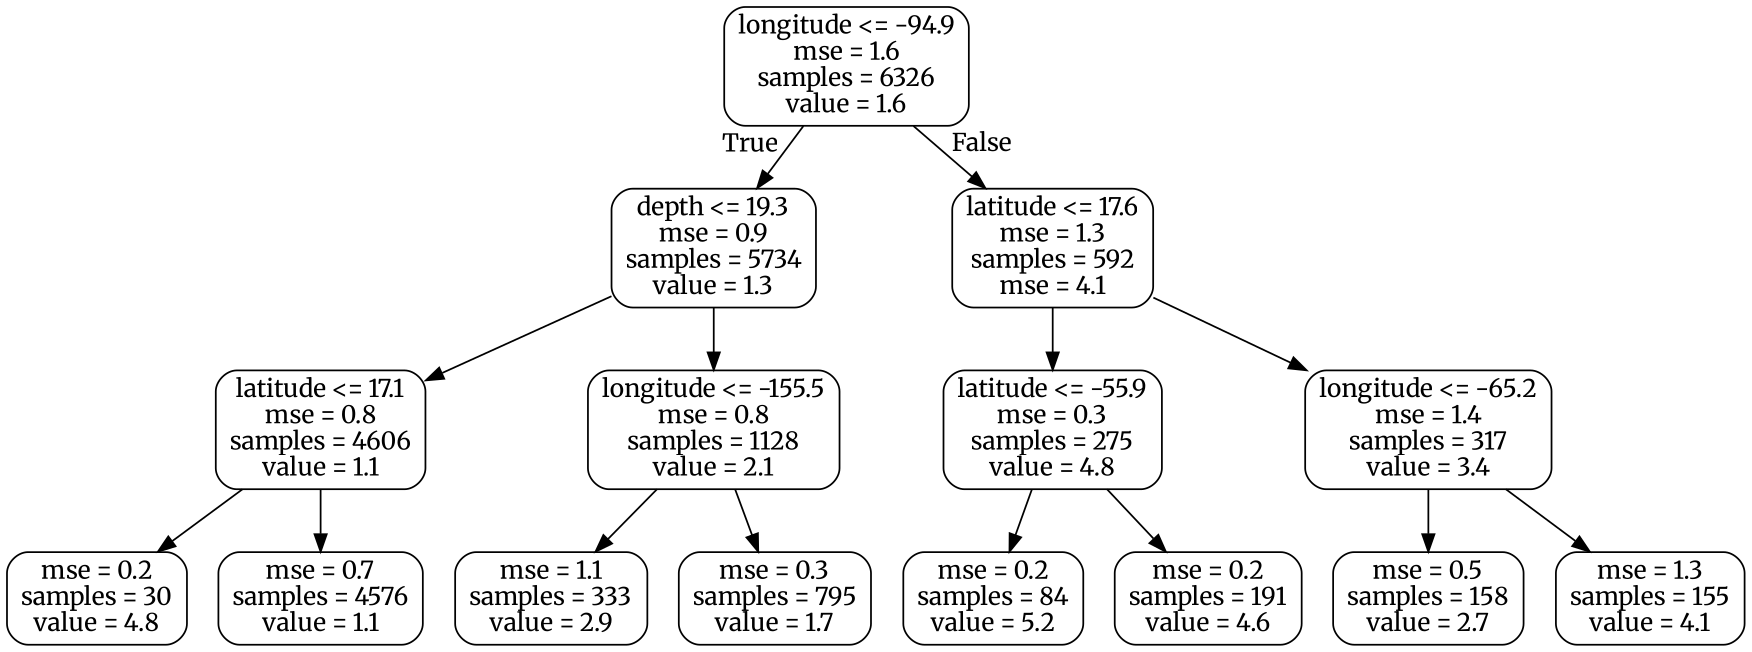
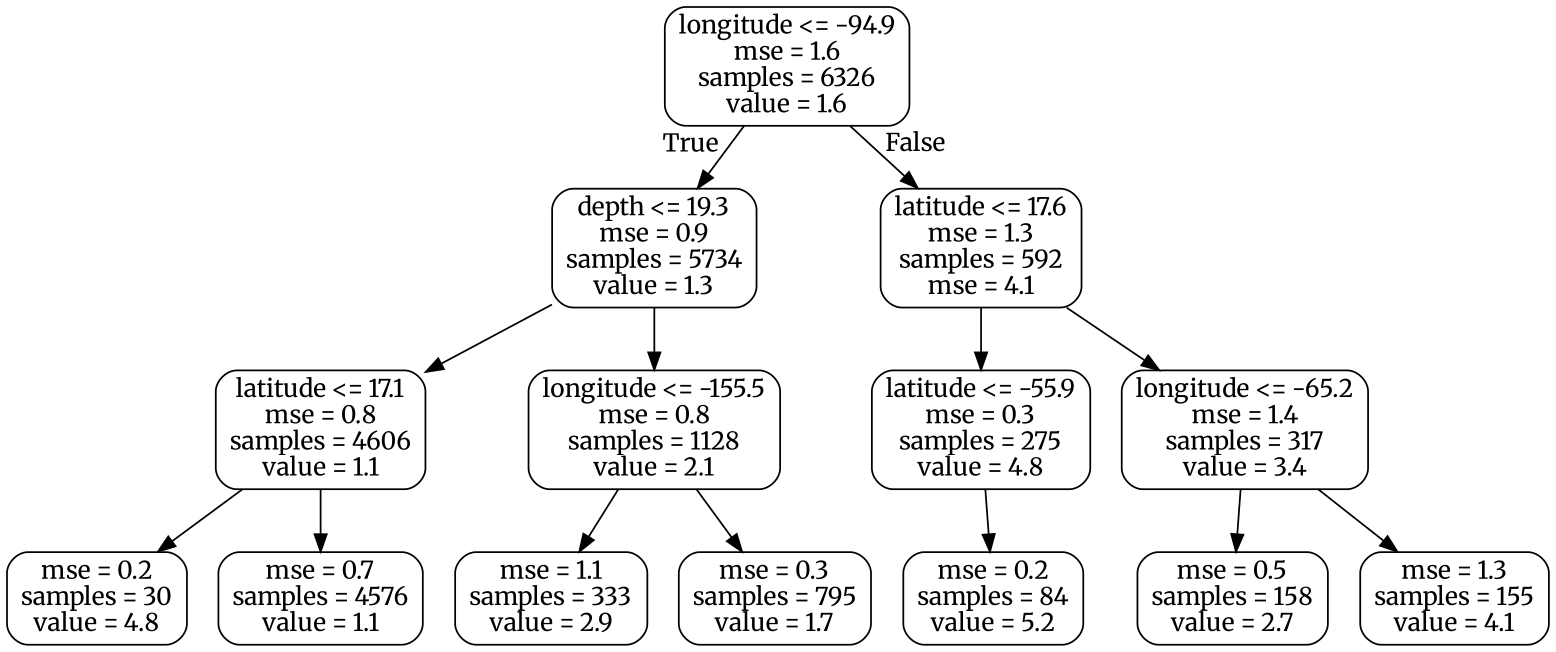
(1208, 598) -> none
